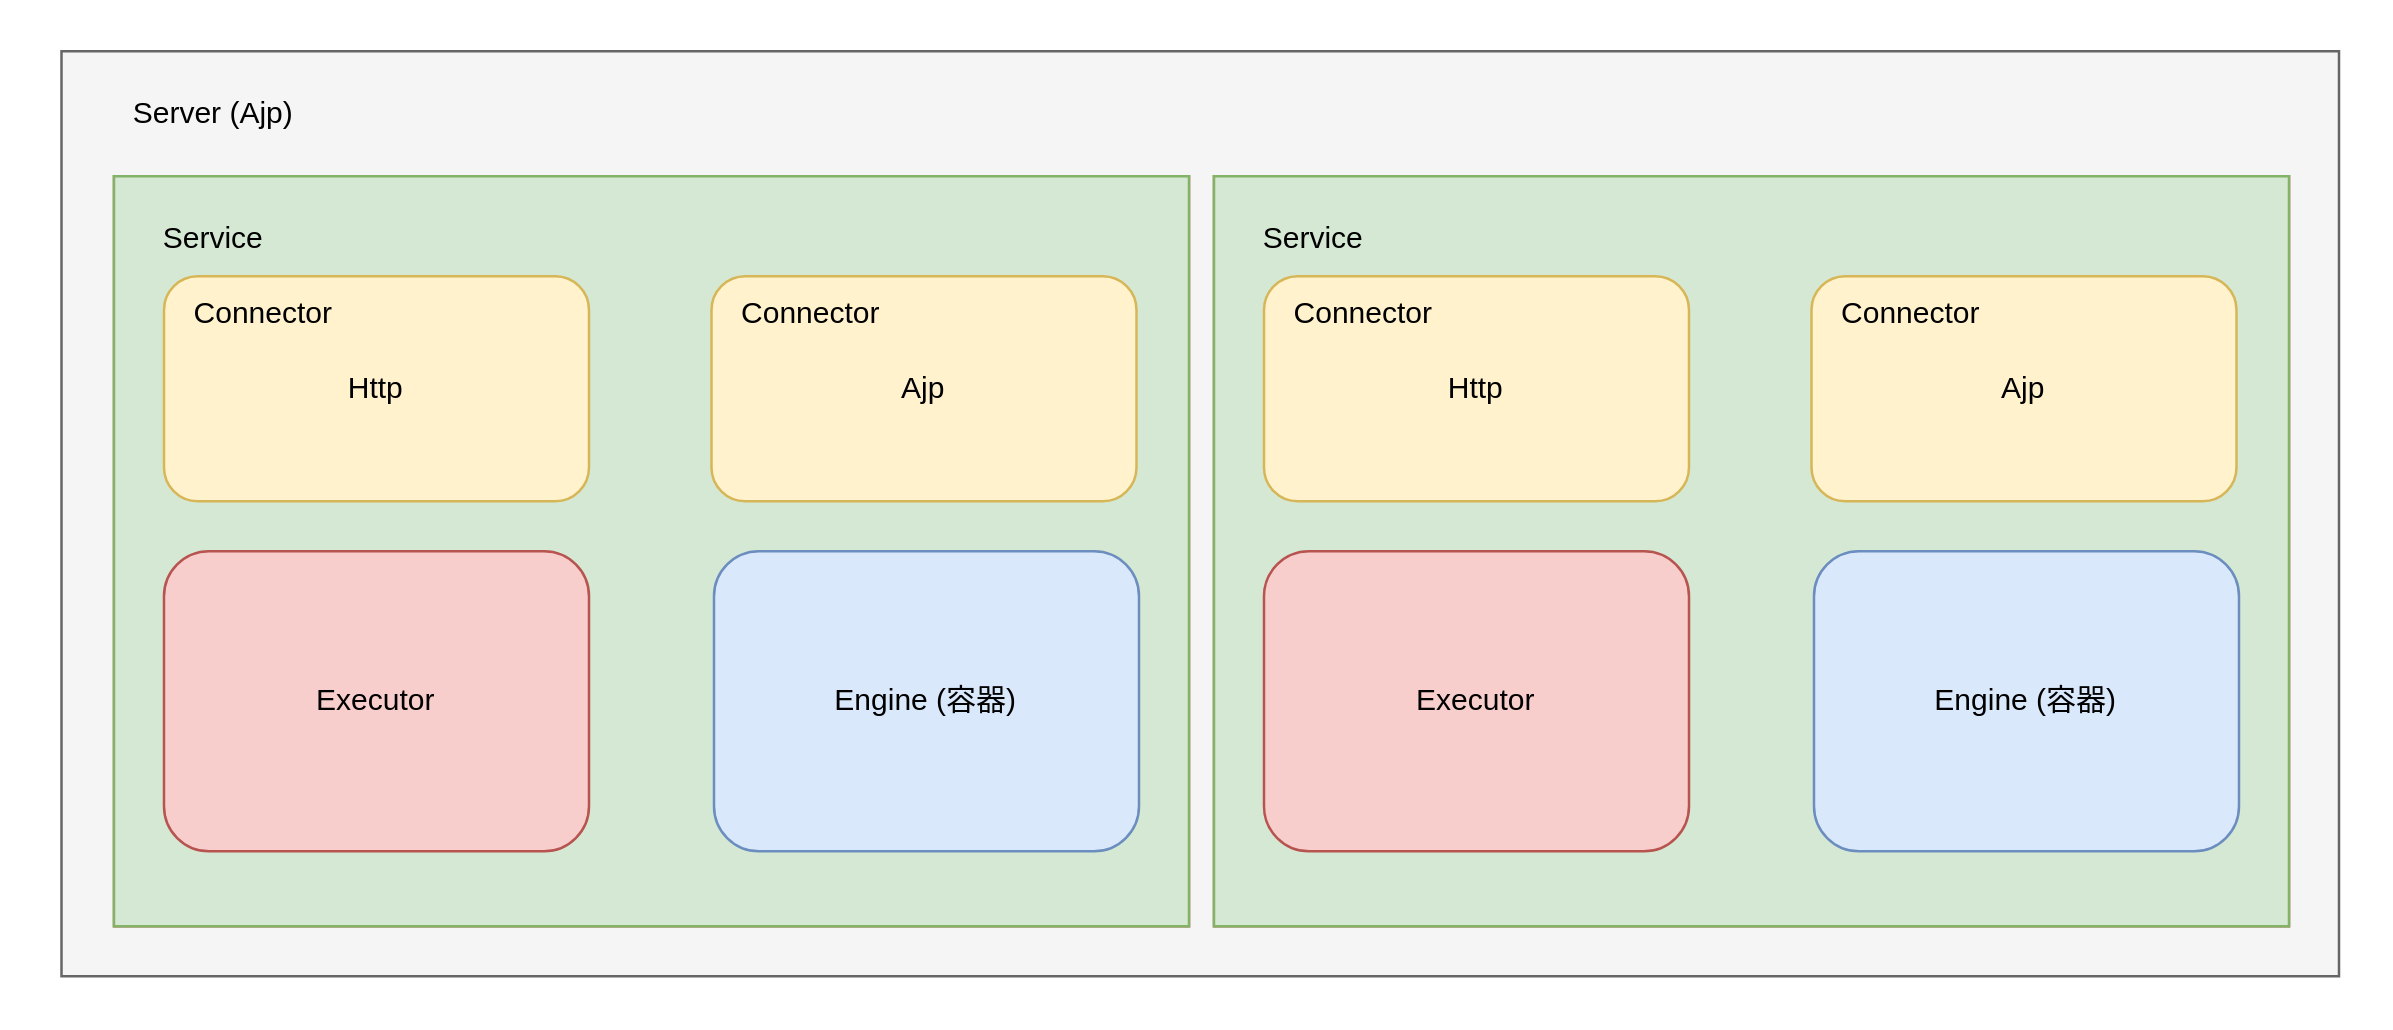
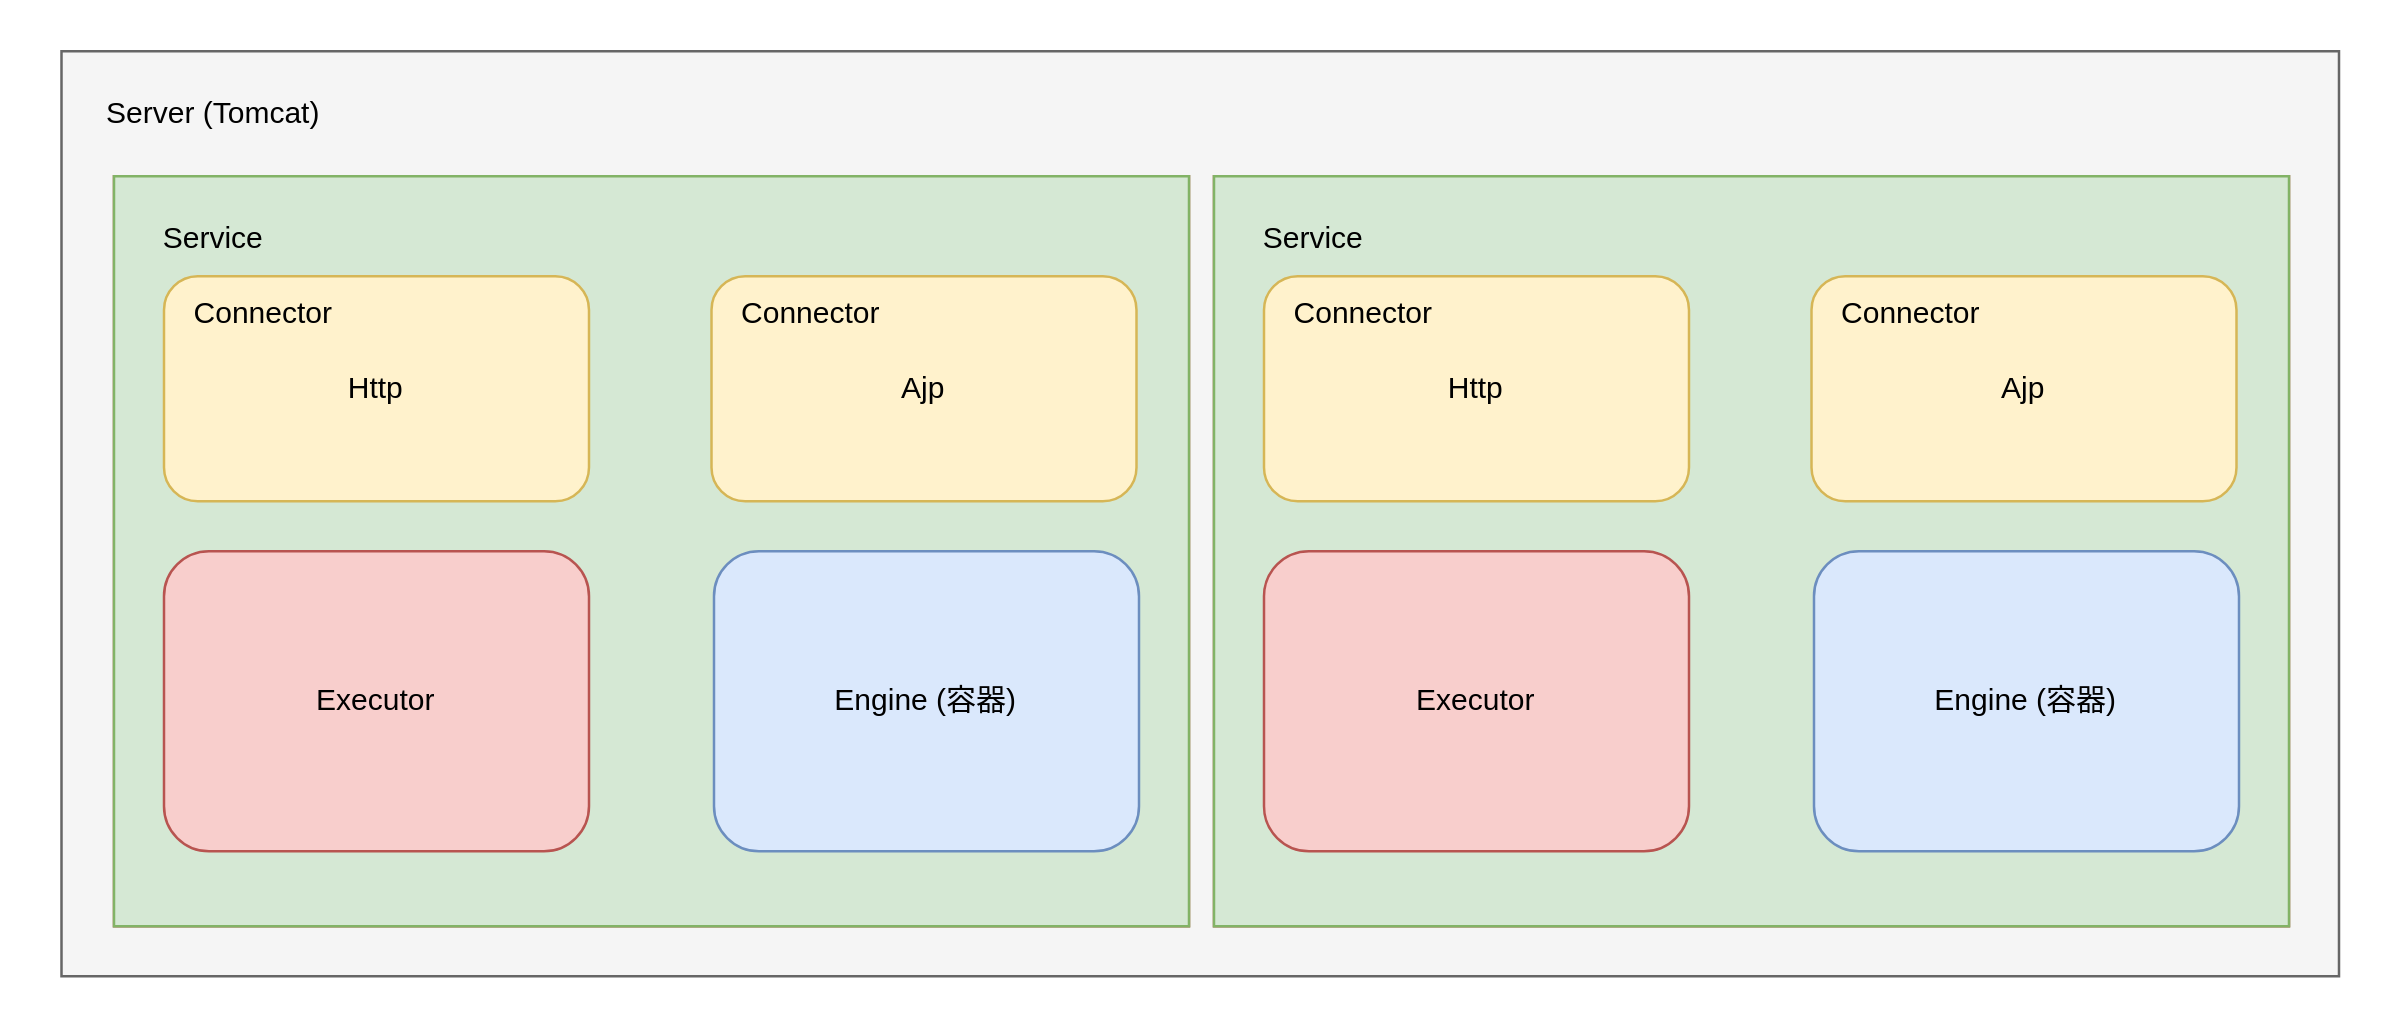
(214, 114) -> (214, 114)
